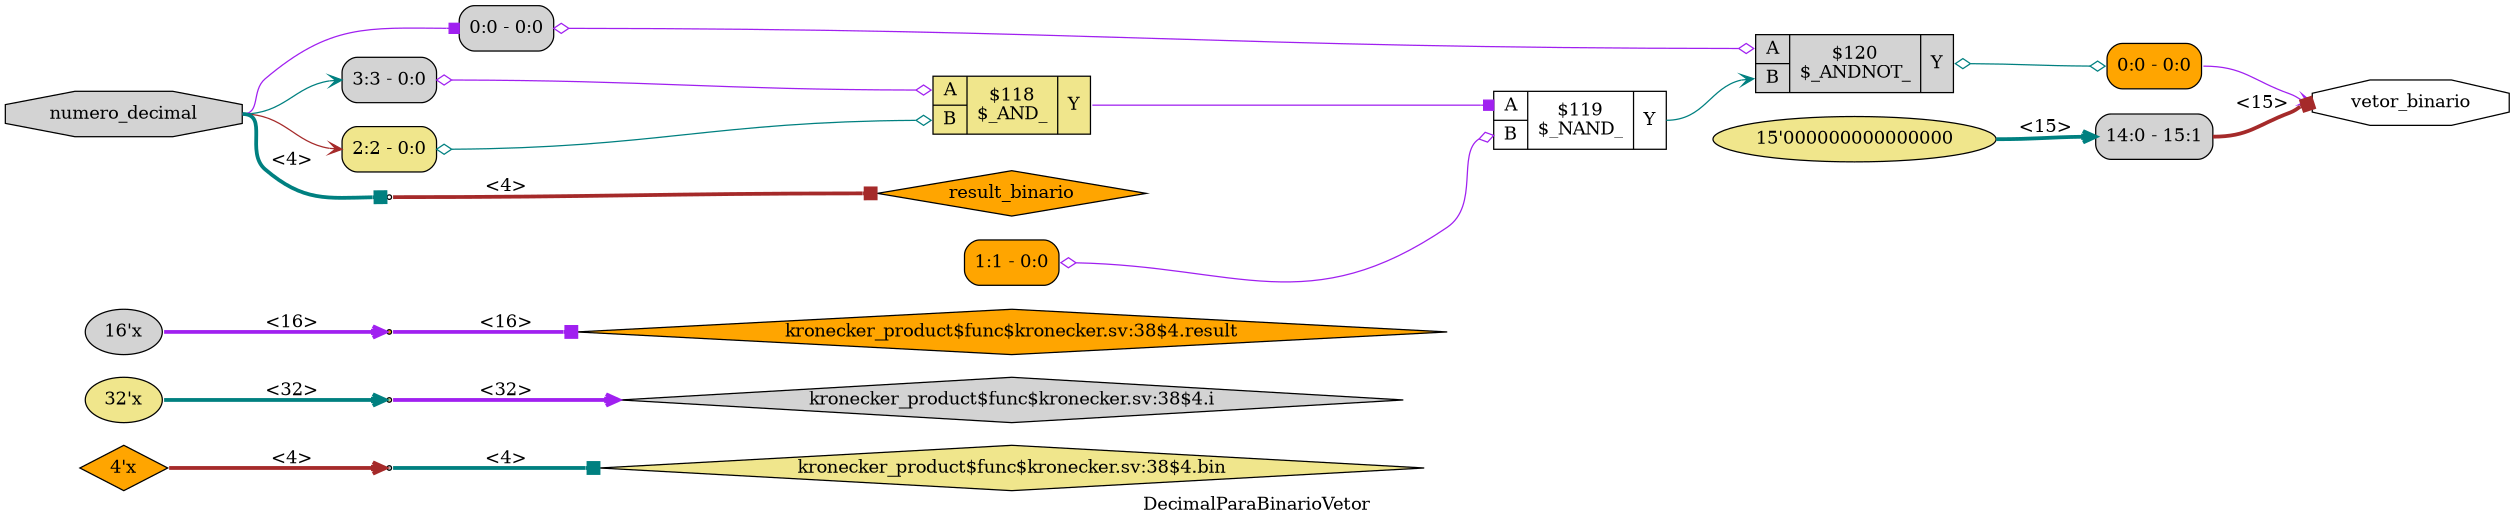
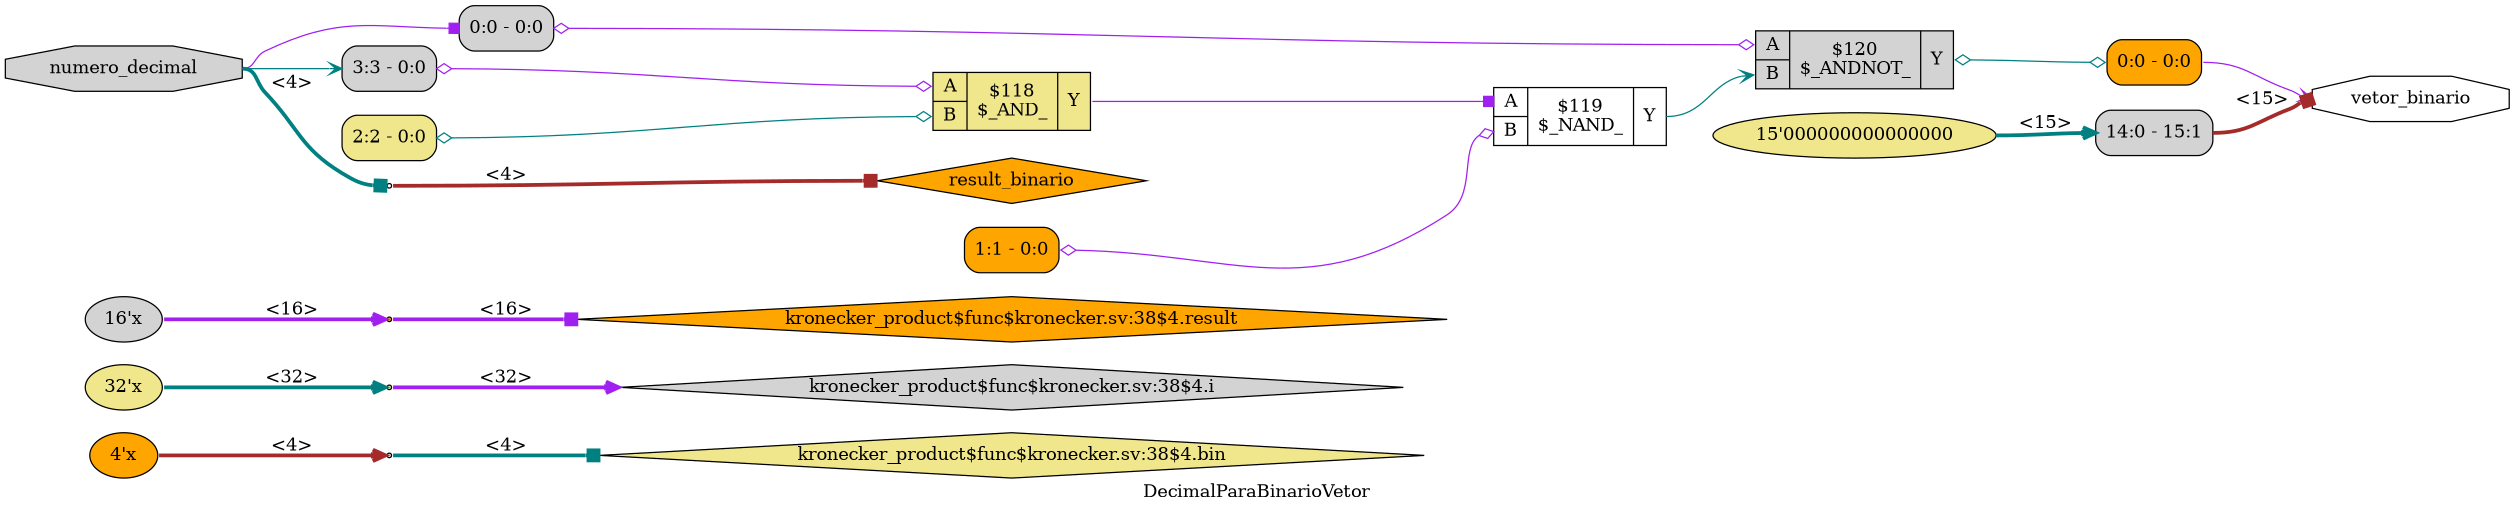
(287, 128) -> none
(124, 468) -> (124, 455)
